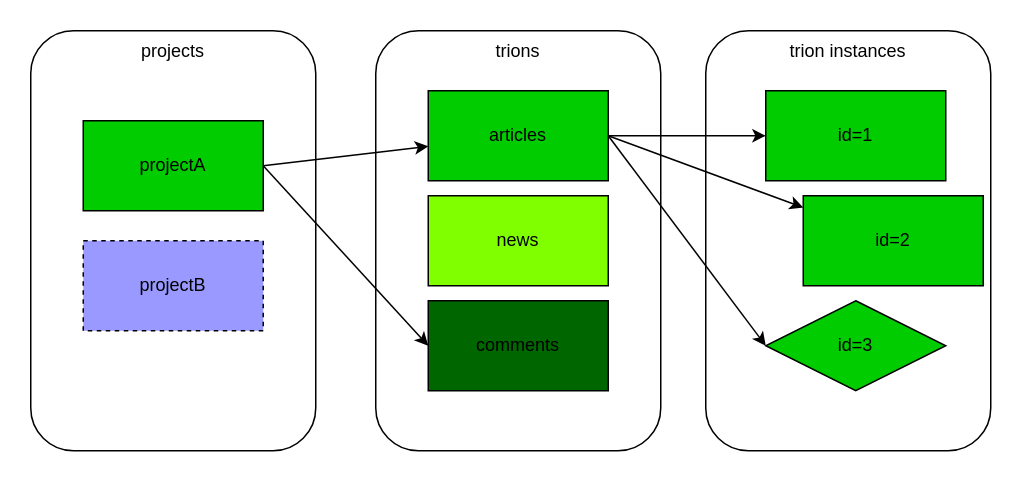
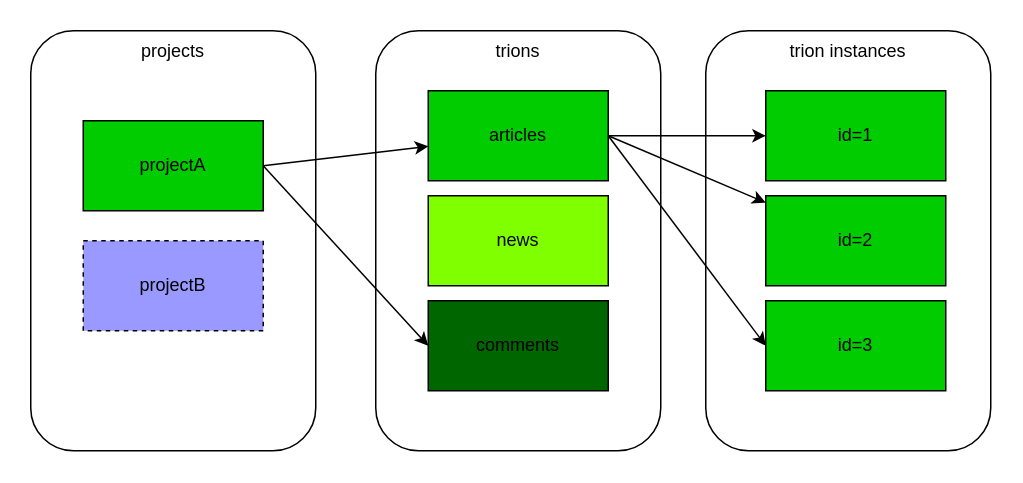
(893, 241) -> (856, 241)
(856, 346) -> (856, 346)
